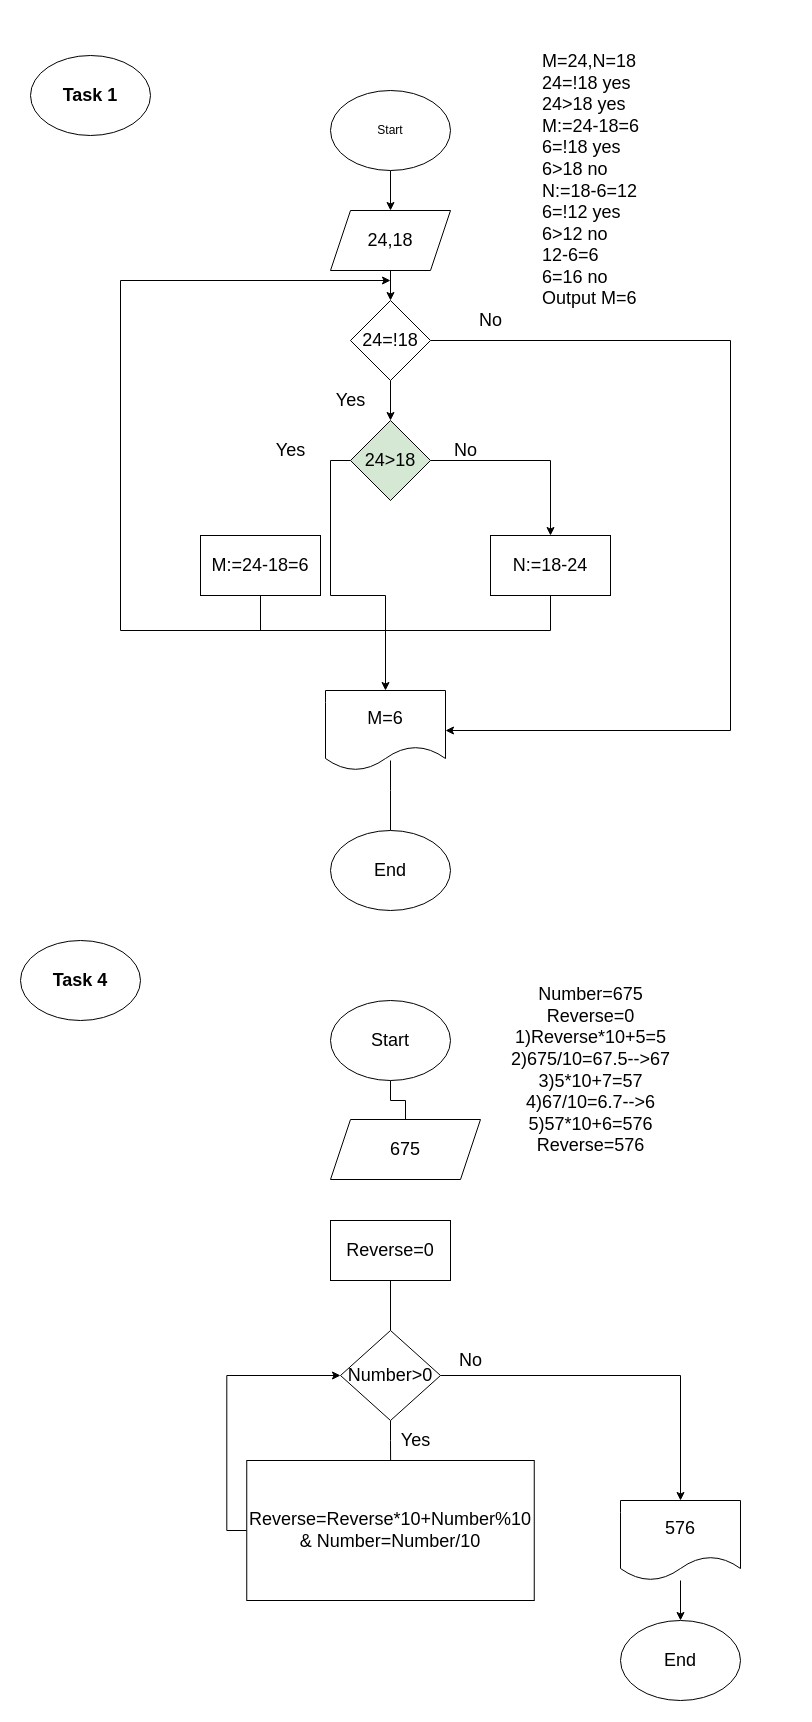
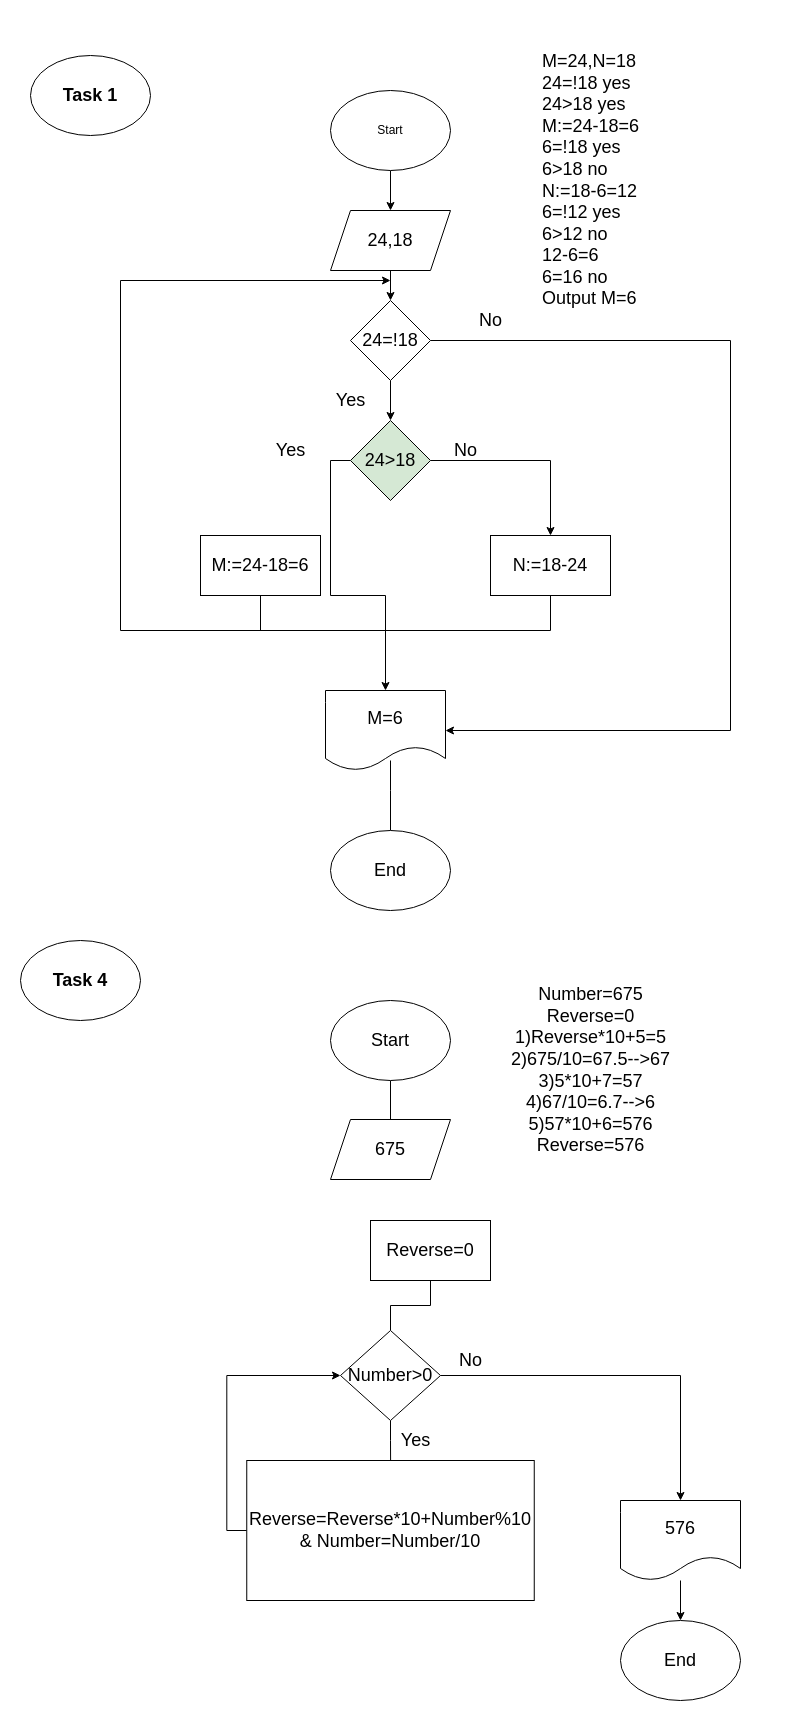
(406, 1150) -> (391, 1150)
(391, 1251) -> (431, 1251)
